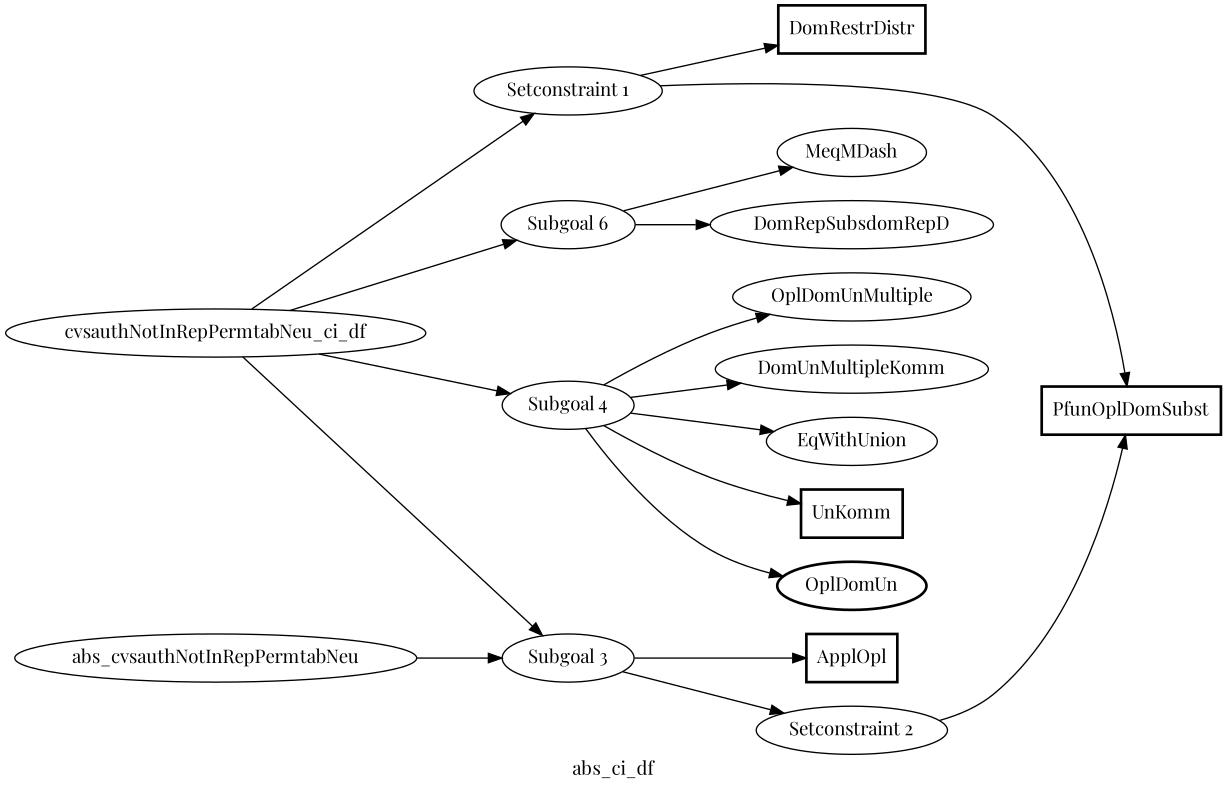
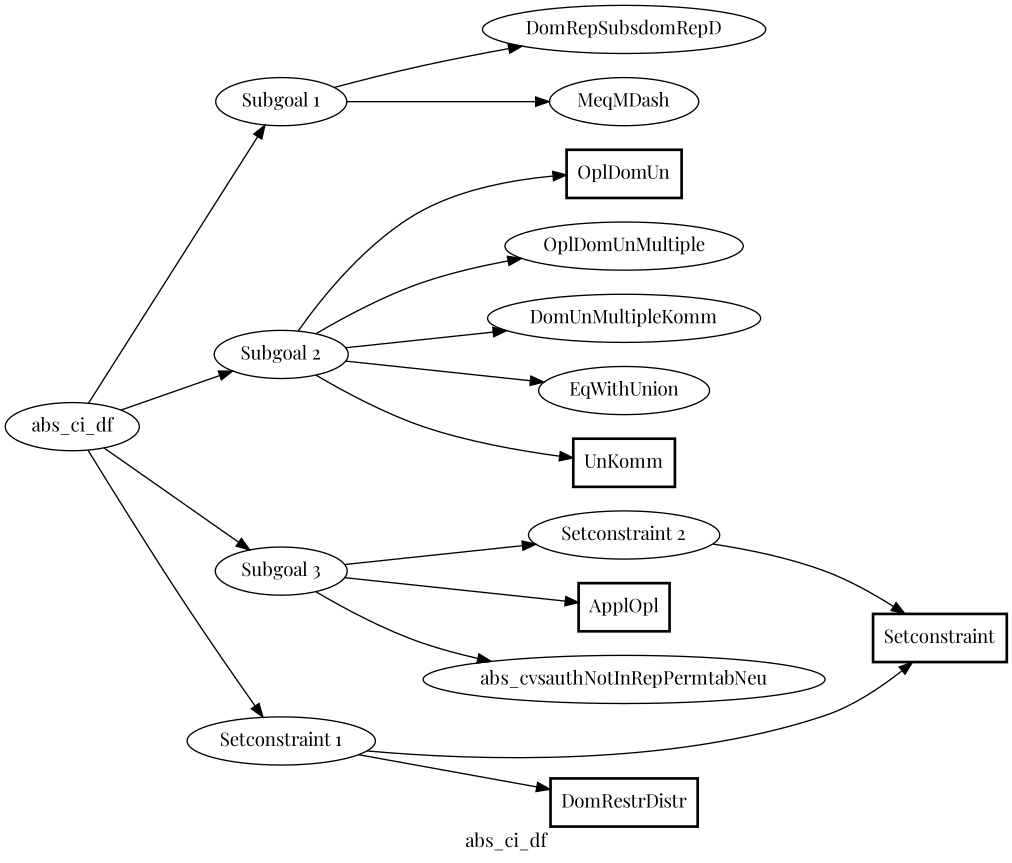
(568, 225) -> (281, 102)
(216, 333) -> (72, 427)
(568, 405) -> (281, 354)
(1131, 411) -> (940, 638)
(852, 586) -> (624, 174)
(452, 658) -> (394, 632)
